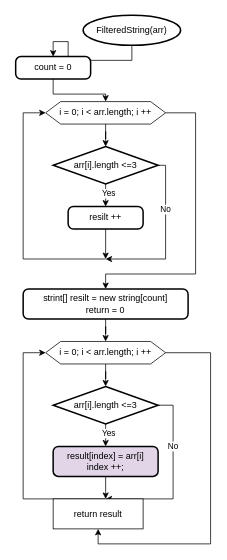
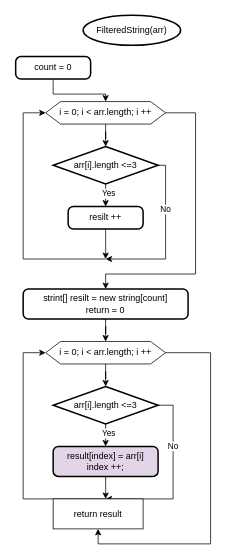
(112, 60) -> none
